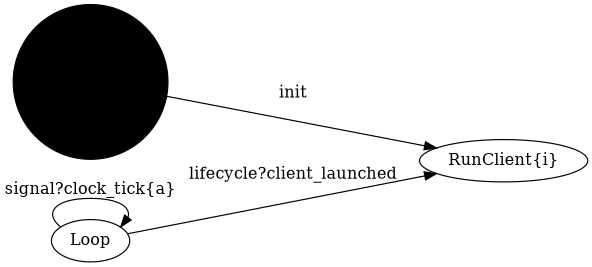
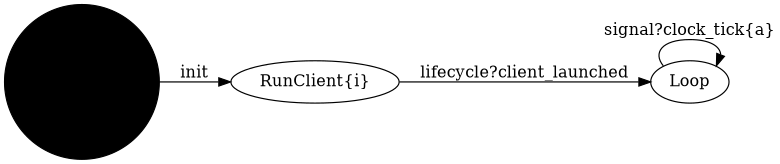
(276, 205) -> (519, 82)
